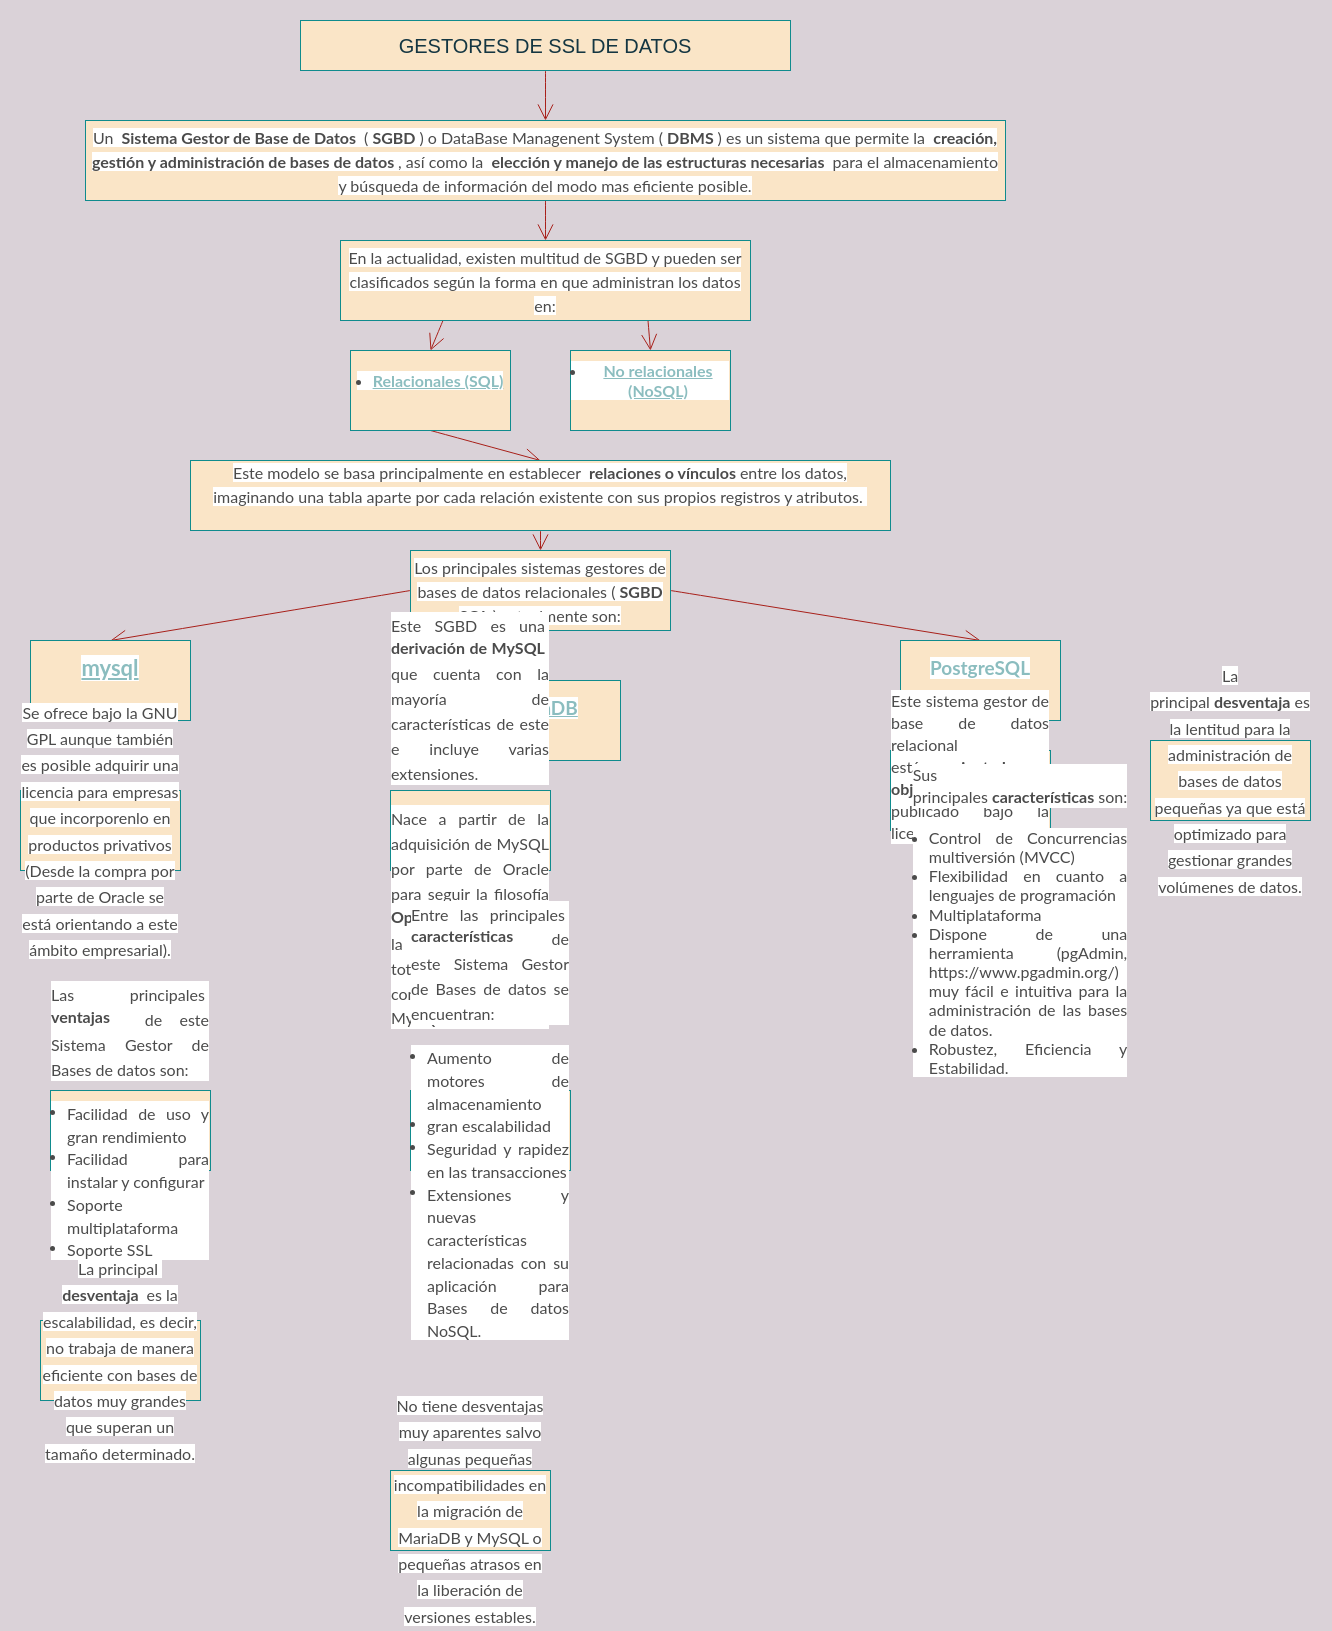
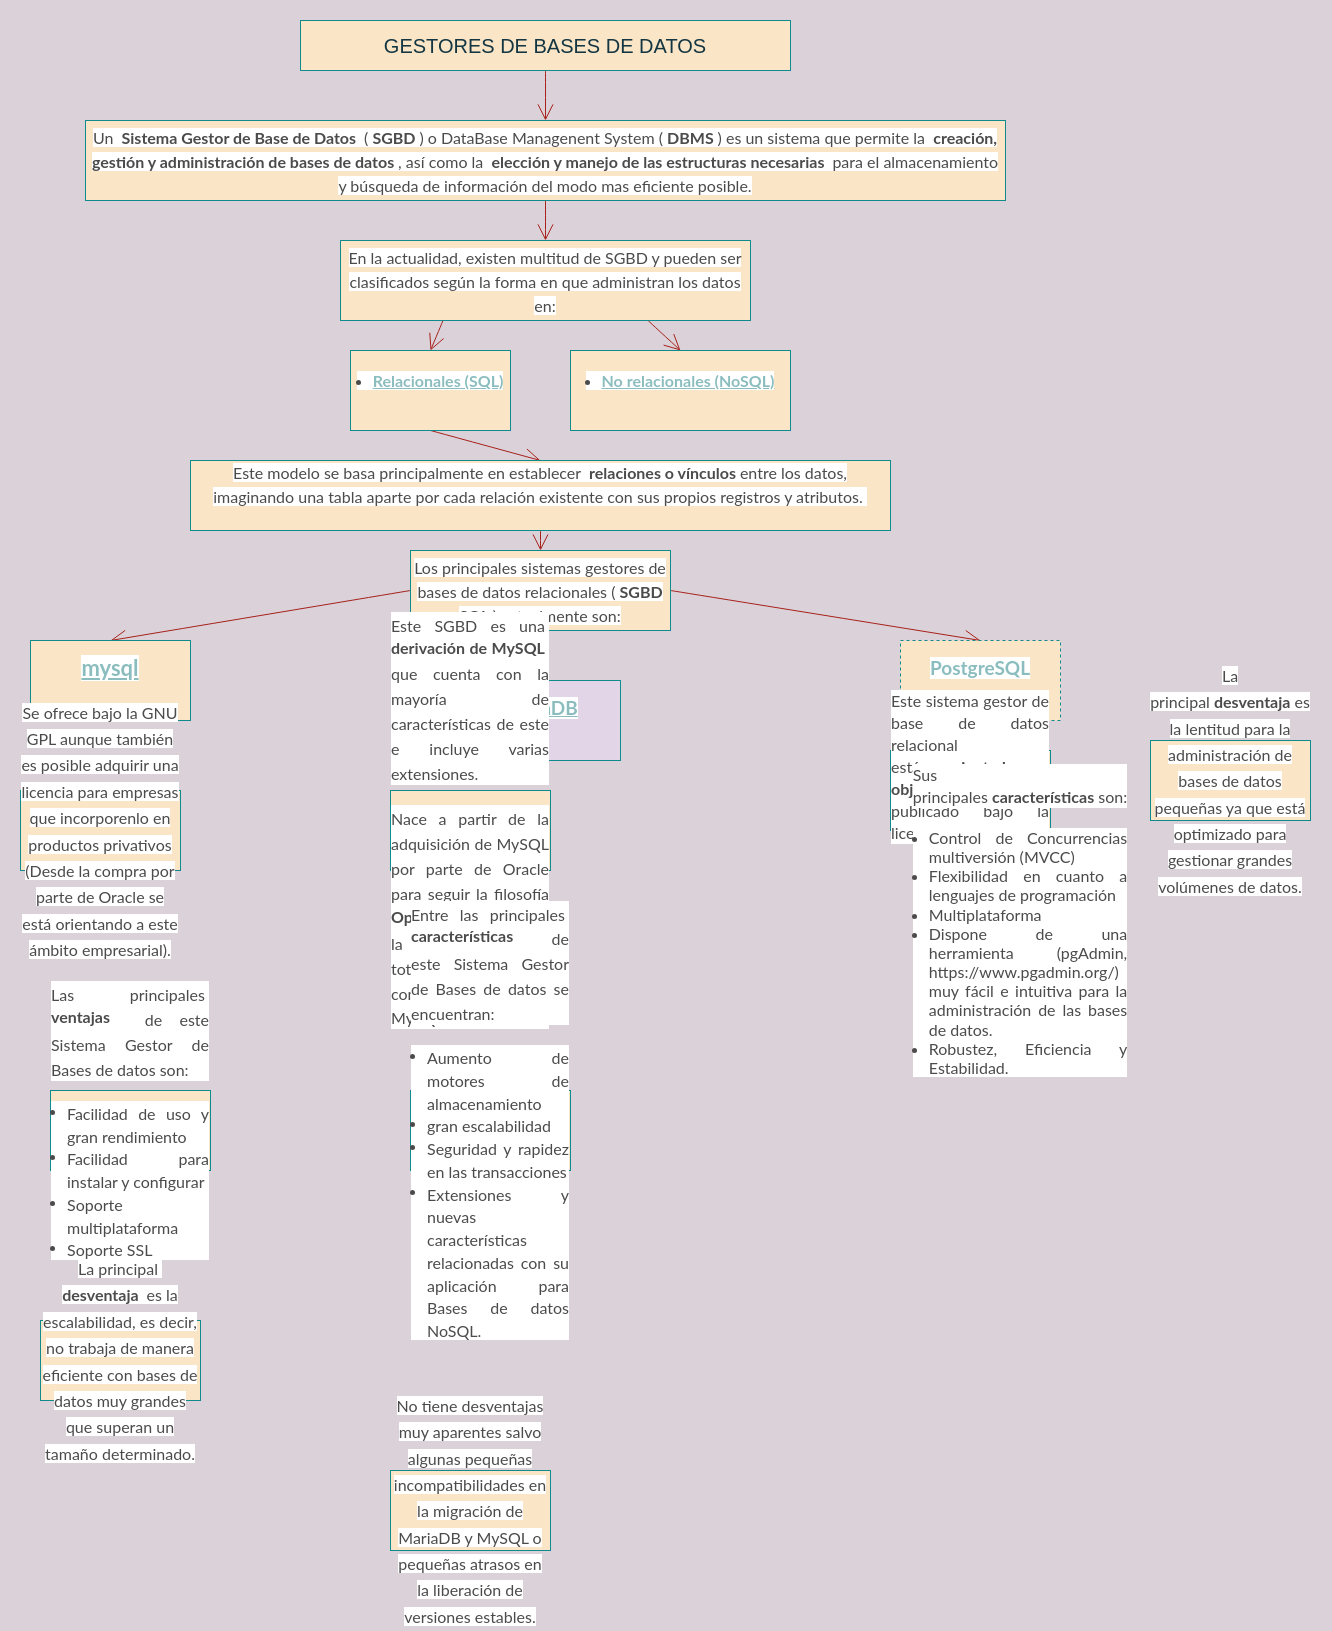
(546, 46) -> (546, 46)
(651, 391) -> (681, 391)
(981, 681) -> (981, 681)
(541, 721) -> (541, 721)
